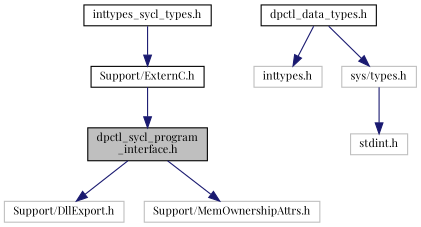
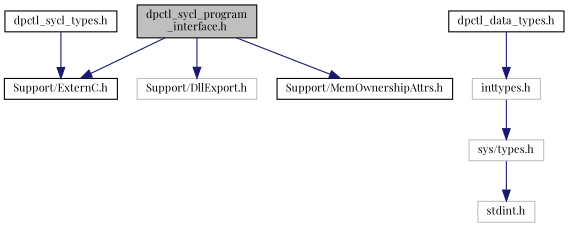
(148, 15) -> (61, 21)
(345, 42) -> (506, 114)
(148, 102) -> (128, 56)
(232, 212) -> (365, 89)
